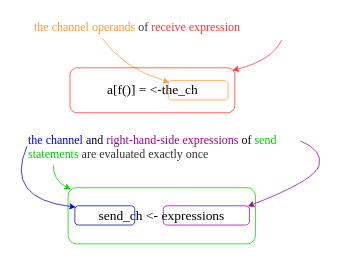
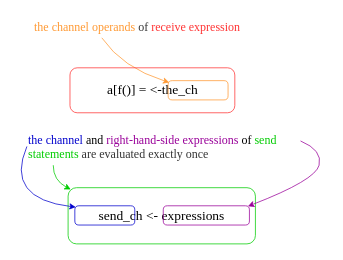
(262, 60) -> none
